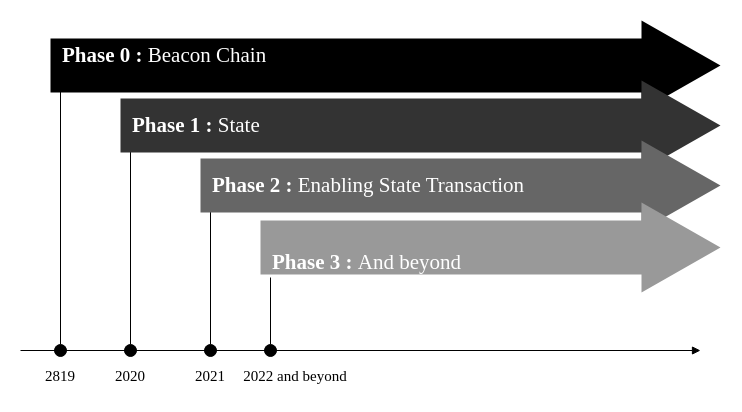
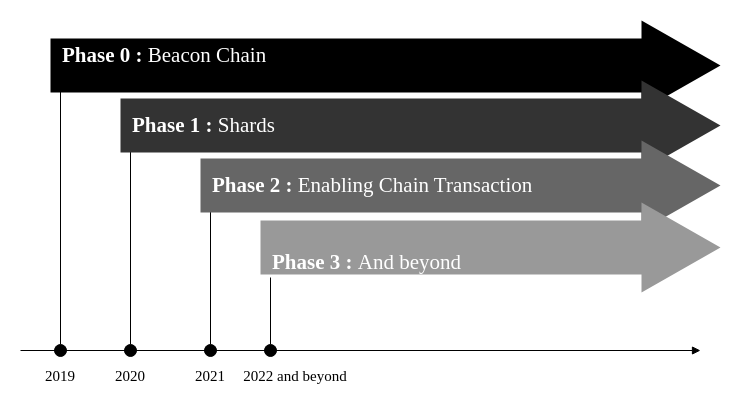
(178, 126) -> (182, 126)
(321, 186) -> (319, 186)
(61, 376) -> (61, 376)
